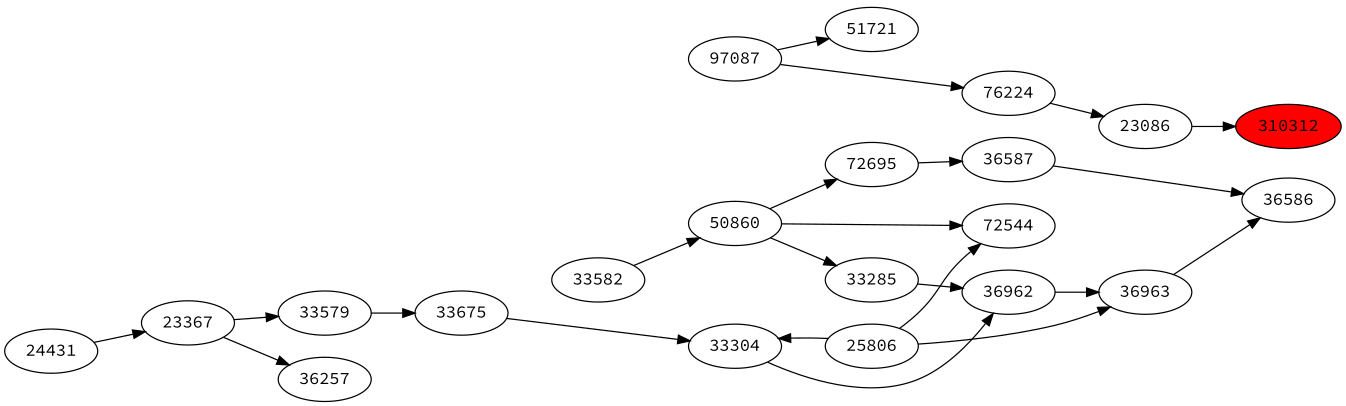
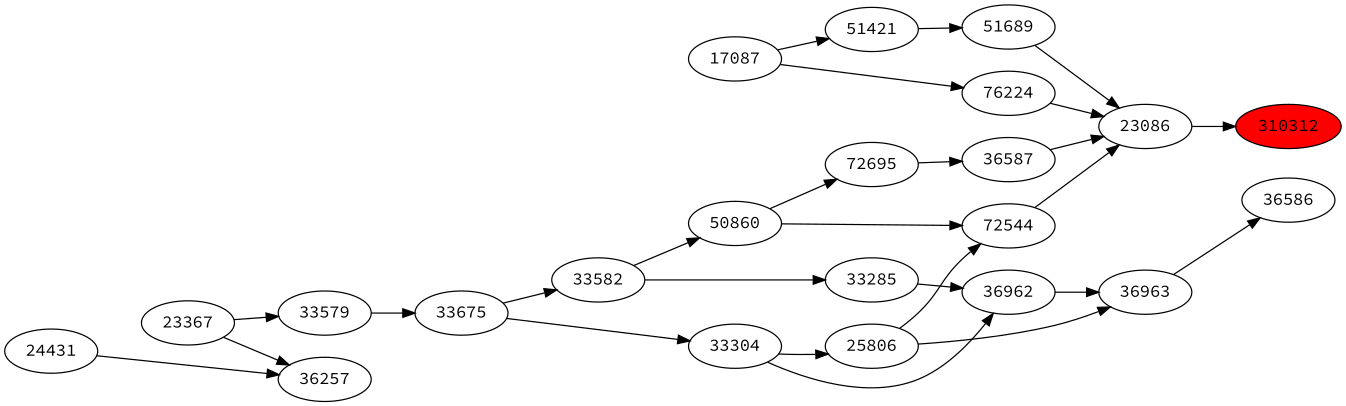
none -> (1009, 27)
(872, 29) -> (872, 29)
(735, 59) -> (735, 59)
(1142, 179) -> (1071, 145)
none -> (1072, 180)
(798, 249) -> (729, 280)
none -> (524, 298)
(113, 338) -> (182, 365)
(810, 338) -> (797, 354)
